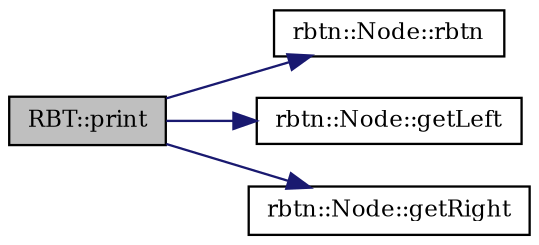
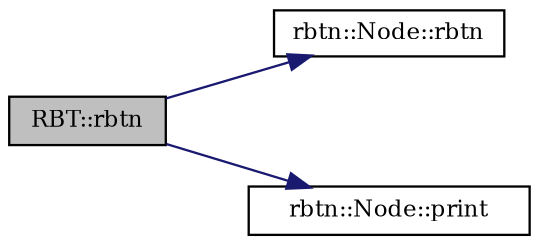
(88, 121) -> (88, 121)
(389, 121) -> none
(389, 211) -> (389, 211)
